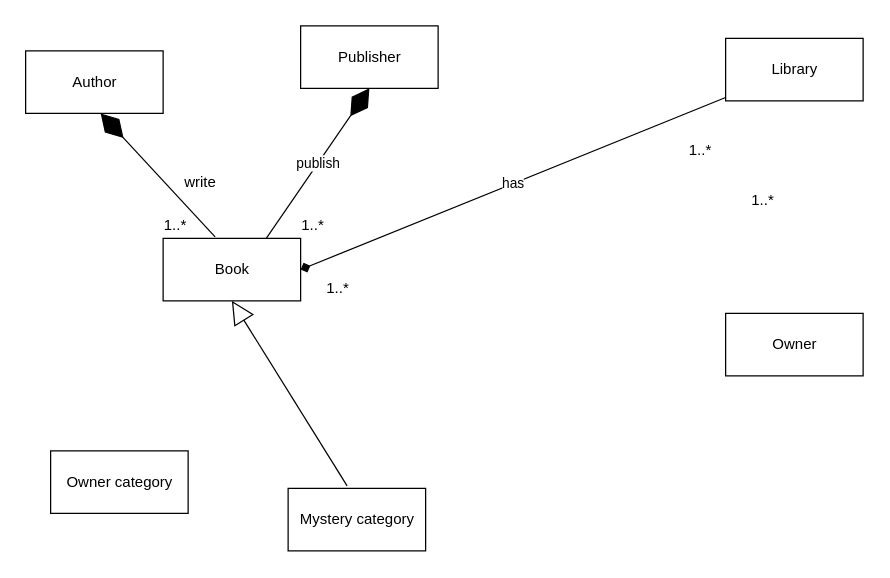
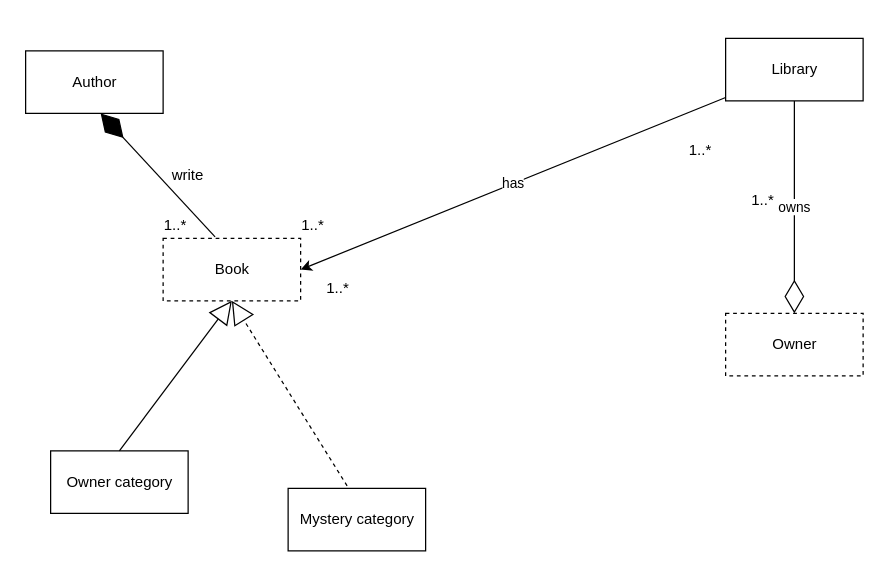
(369, 57) -> none
(308, 177) -> none
(201, 182) -> (188, 176)
none -> (794, 191)
(310, 265) -> (309, 266)
(232, 269) -> (232, 269)
(794, 344) -> (794, 344)
none -> (169, 385)
(295, 402) -> (295, 402)
